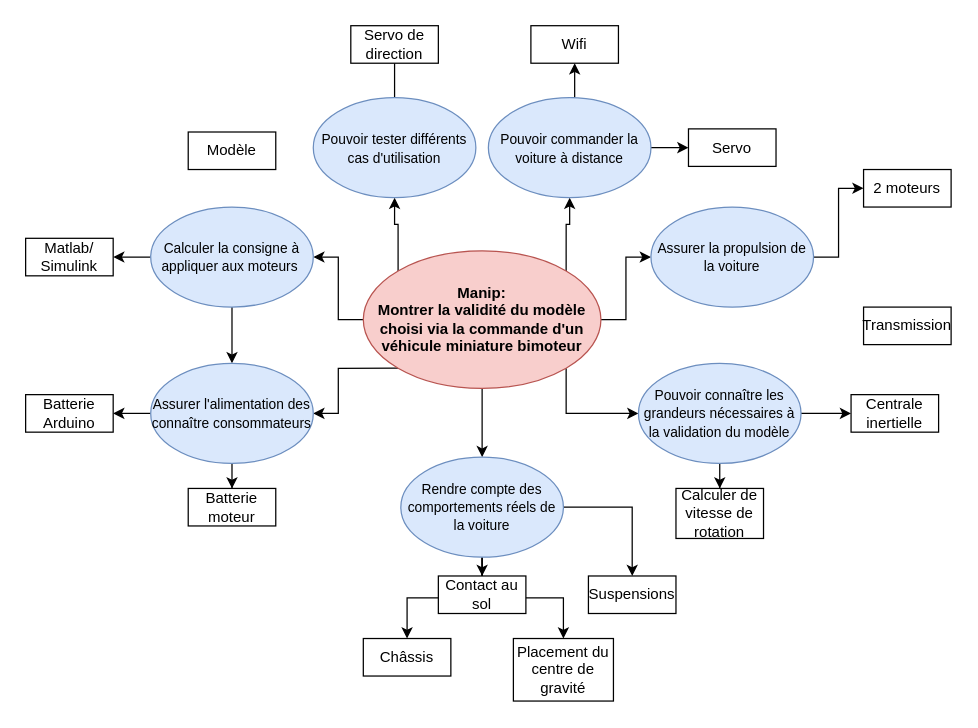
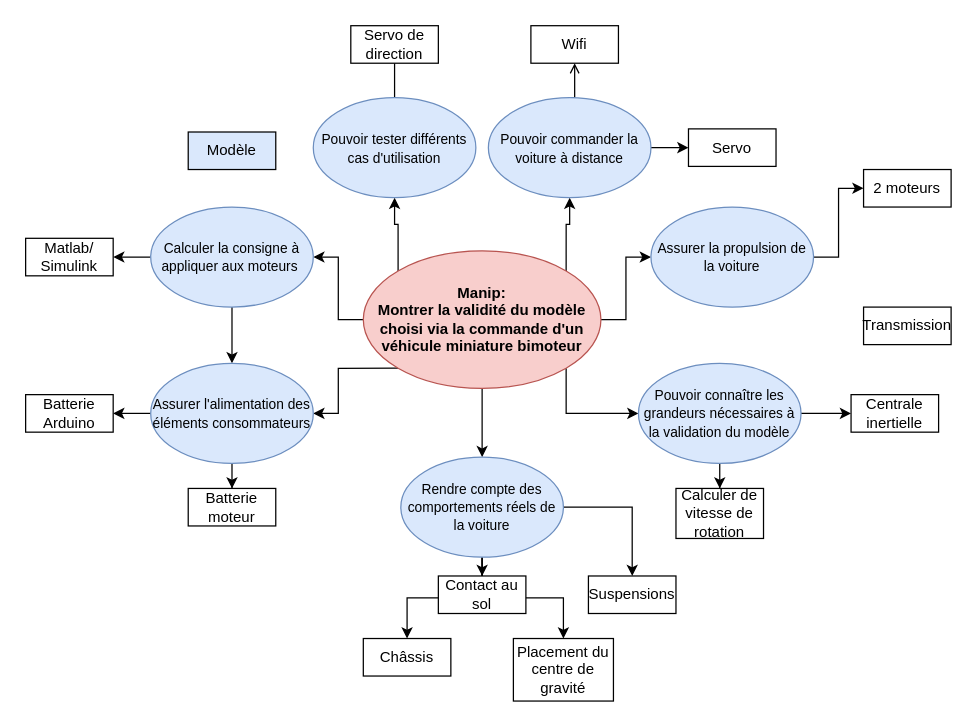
(574, 73) -> (574, 70)
(232, 151) -> (232, 151)
(232, 413) -> (232, 413)
